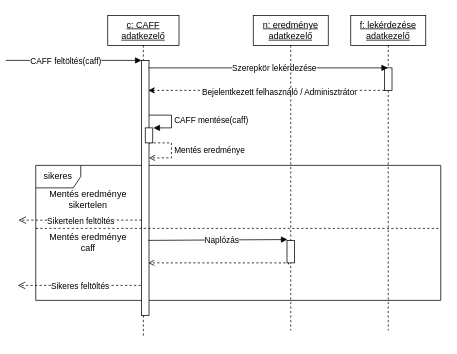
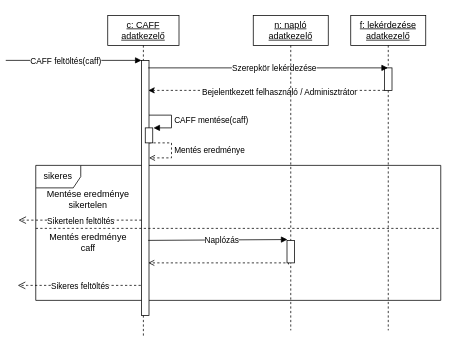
(291, 30) -> (291, 30)
(88, 199) -> (88, 199)
